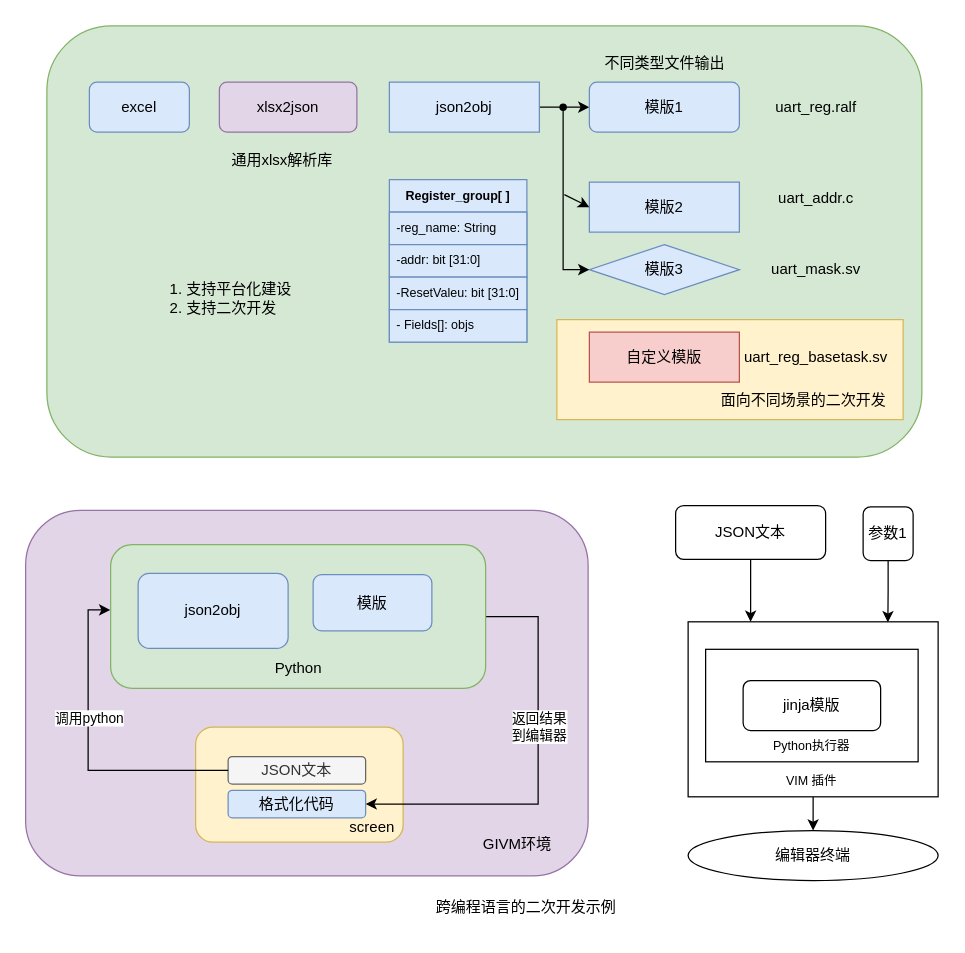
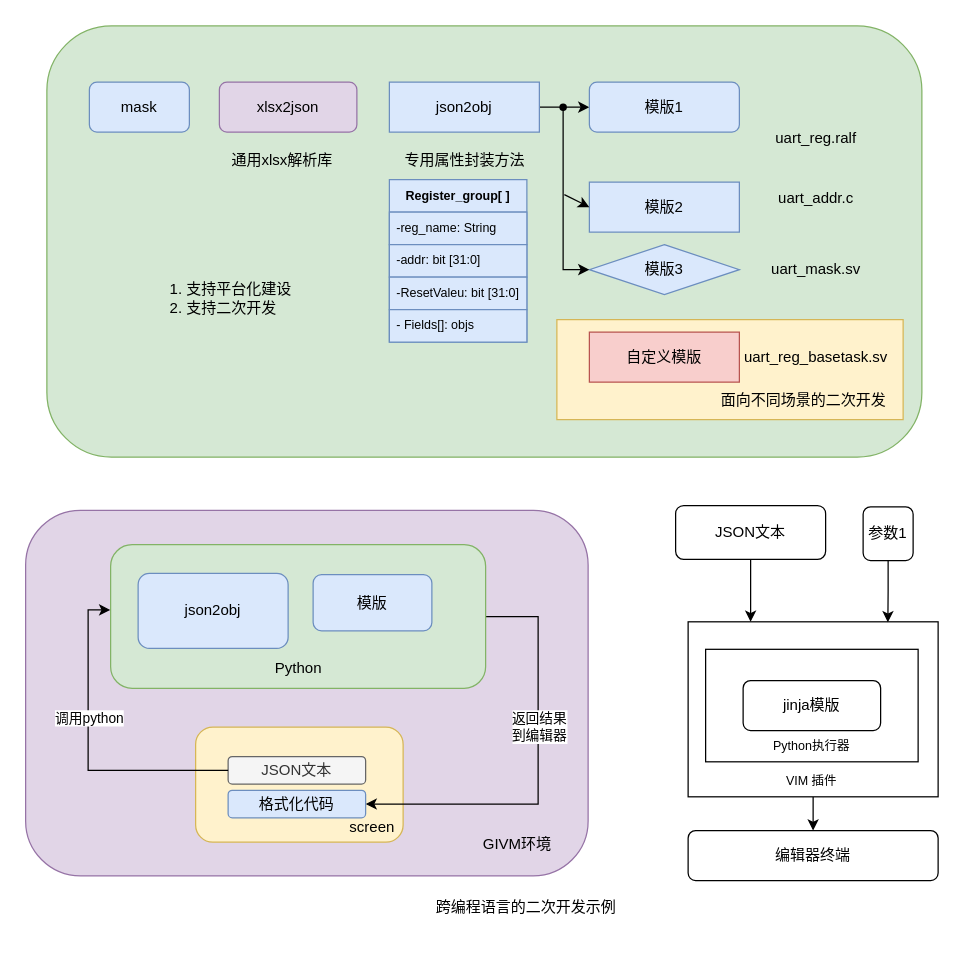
(664, 63) -> none
(139, 107) -> (139, 107)
(816, 107) -> (816, 138)
none -> (464, 161)
(813, 855) -> (813, 855)
